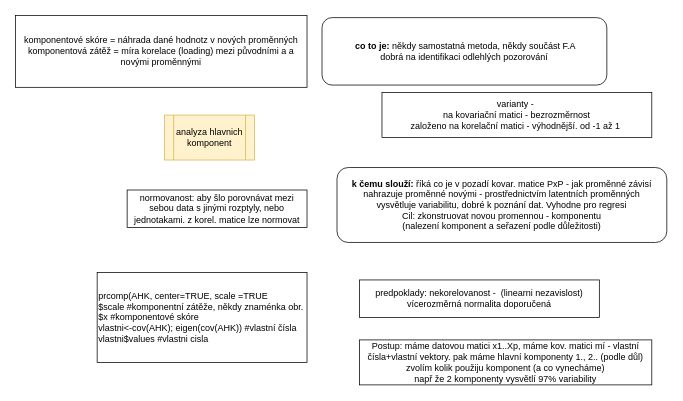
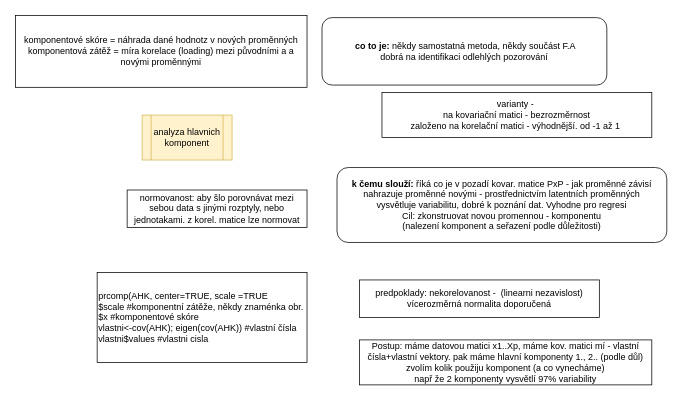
(210, 138) -> (187, 138)
